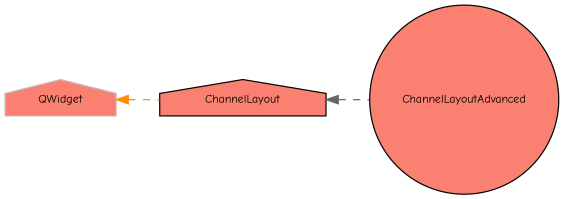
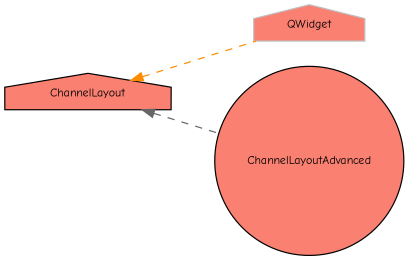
(144, 100) -> (199, 59)
